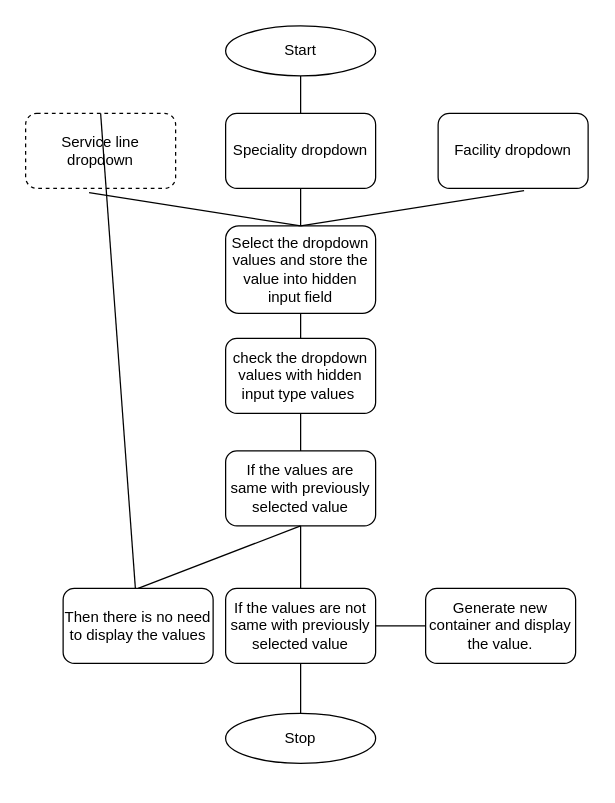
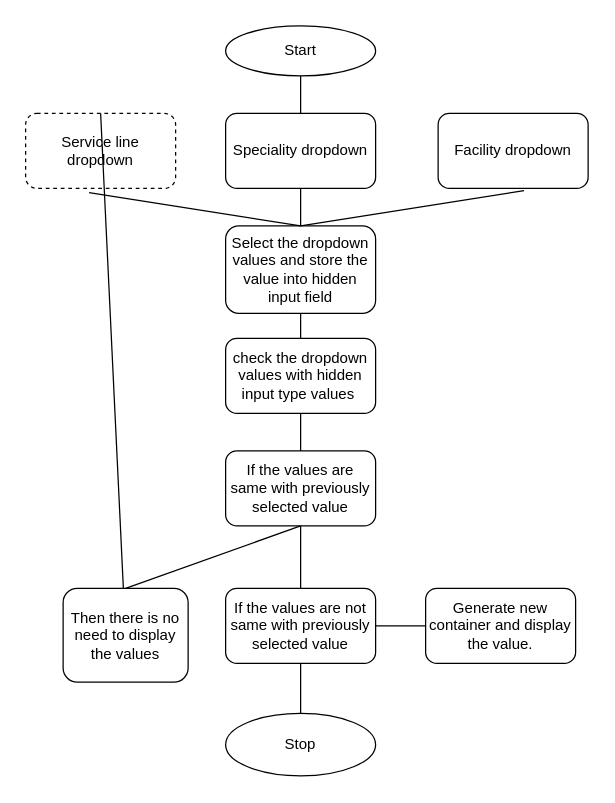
(138, 626) -> (126, 635)
(301, 738) -> (301, 744)
